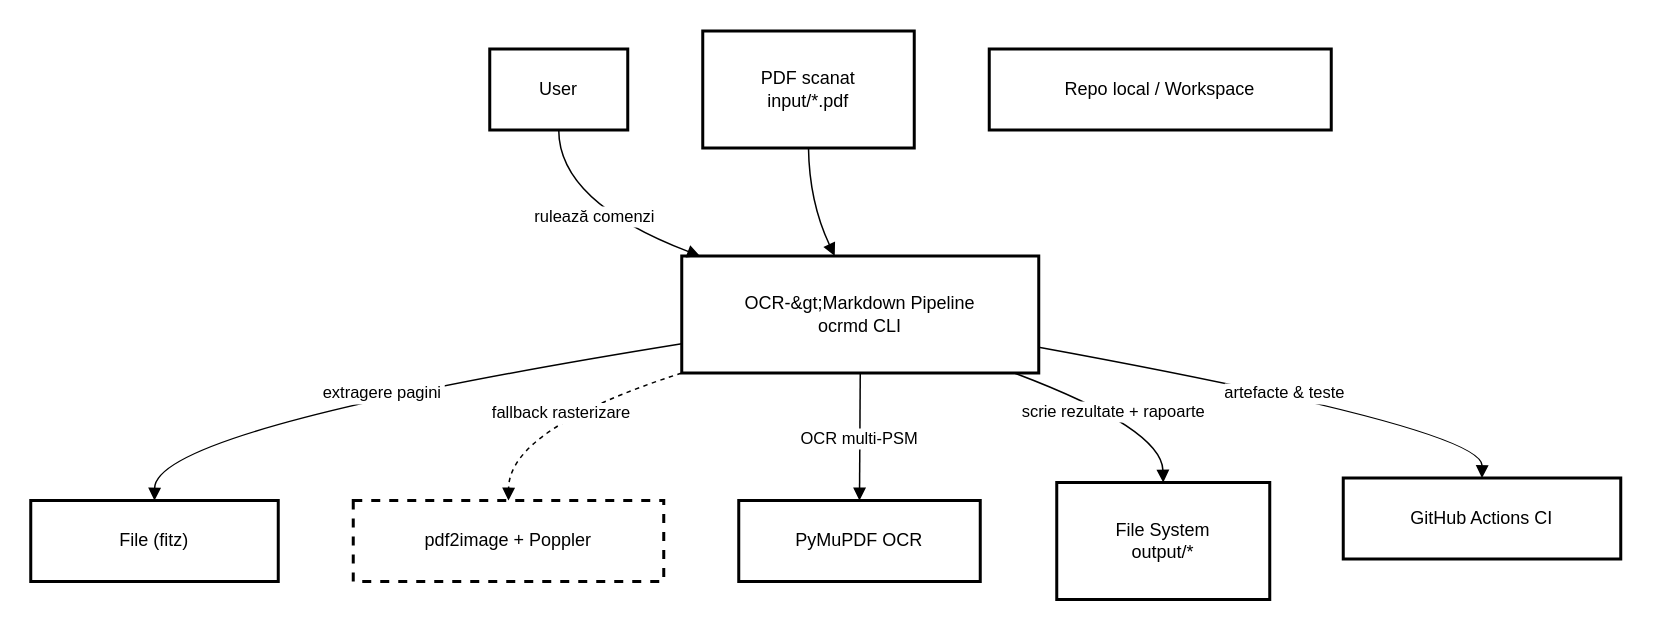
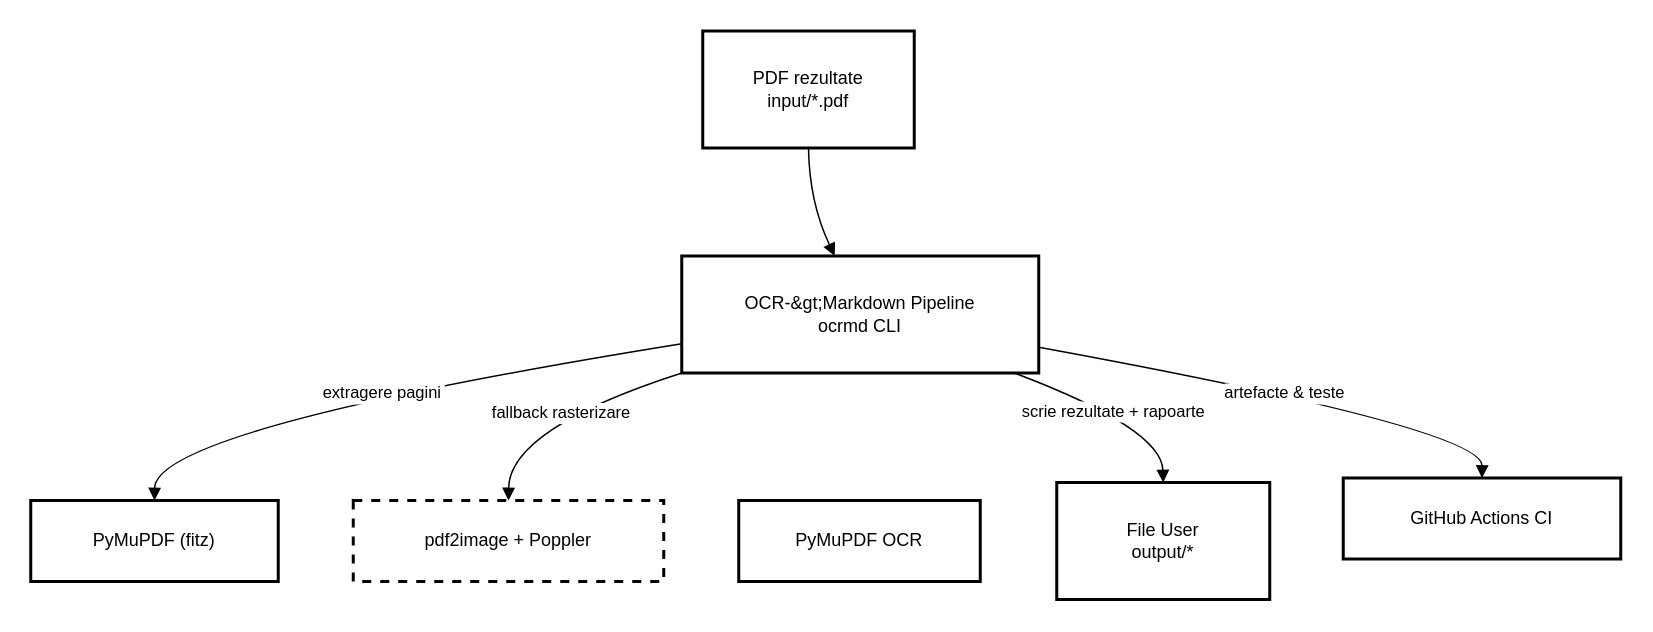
(559, 89) -> none
(809, 89) -> (809, 89)
(1160, 89) -> none
(604, 207) -> none
(860, 429) -> none
(529, 448) -> (529, 448)
(155, 541) -> (155, 541)
(1163, 541) -> (1163, 541)
